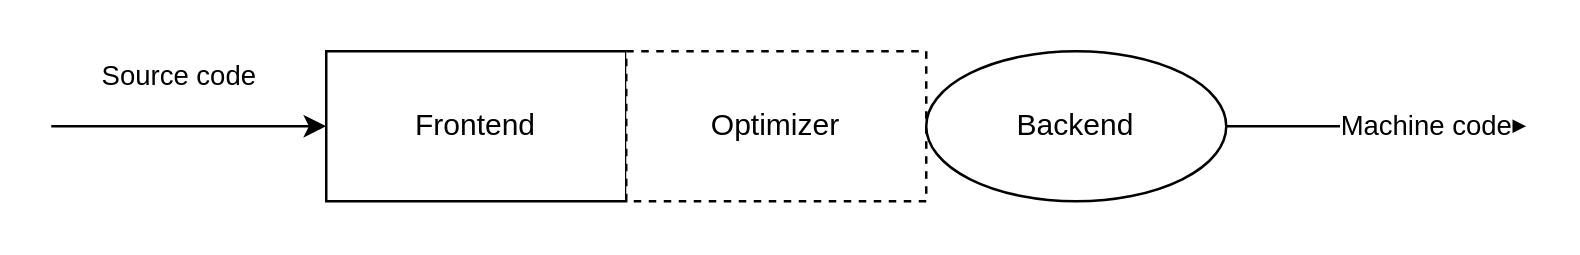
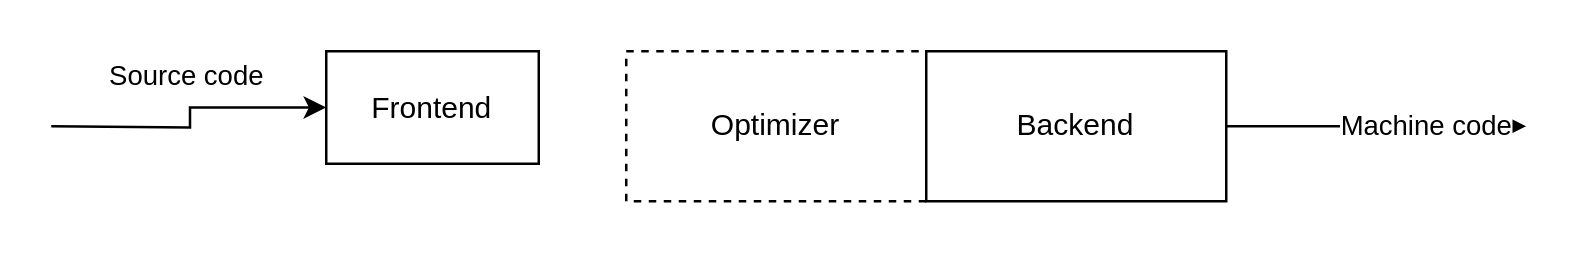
(476, 126) -> (433, 108)
(1076, 126) -> (1076, 126)
